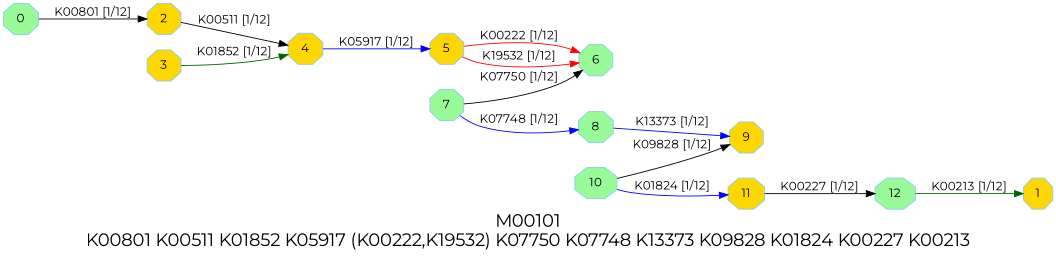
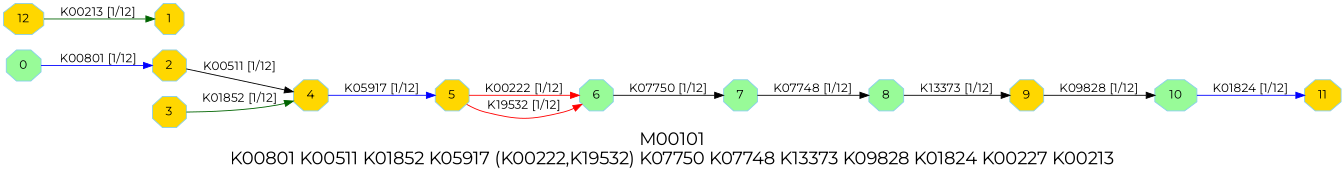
(88, 19) -> (92, 65)
(521, 95) -> (664, 95)
(513, 132) -> (809, 95)
(667, 132) -> (953, 95)
(670, 165) -> (1095, 95)
(815, 194) -> none
(895, 194) -> (24, 19)
